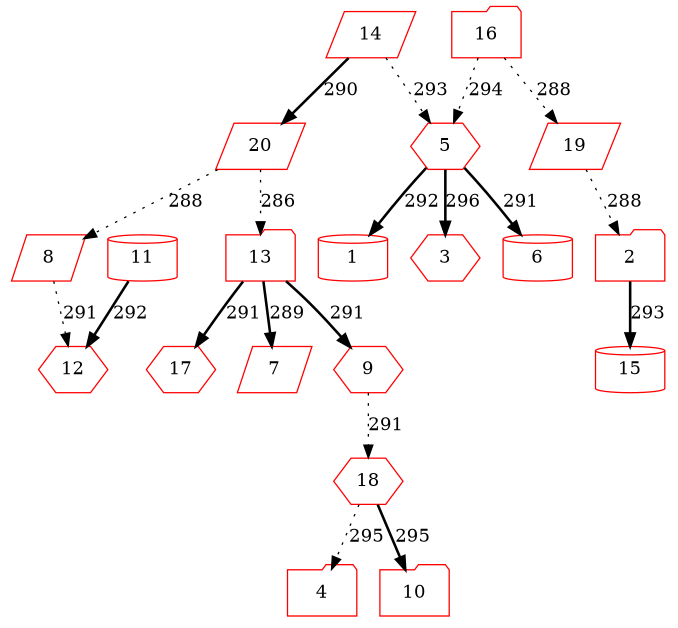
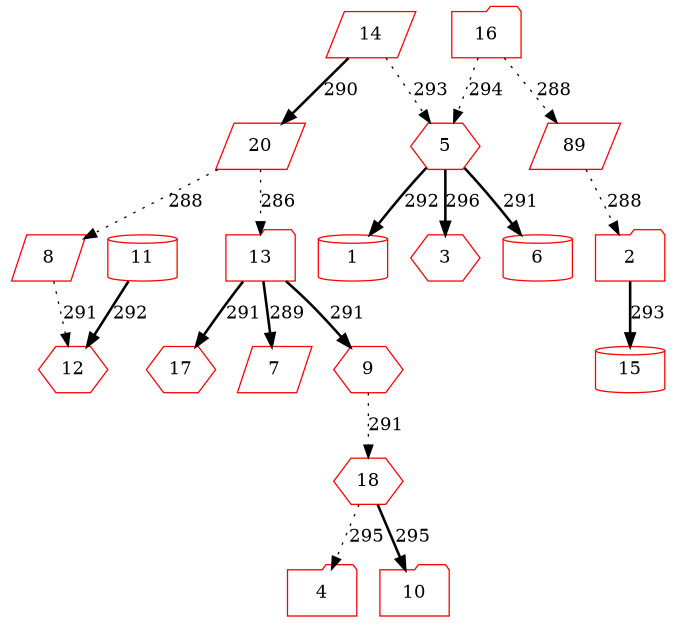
(575, 146) -> (575, 146)
